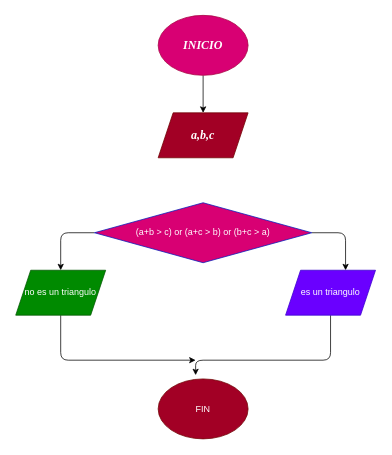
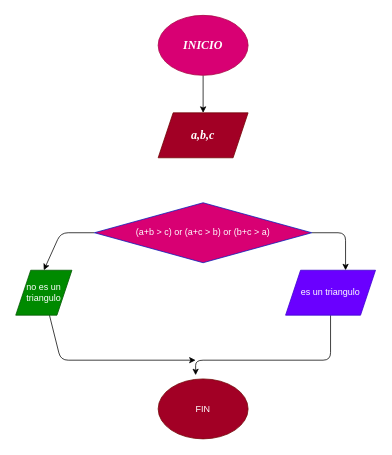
(60, 293) -> (44, 293)
